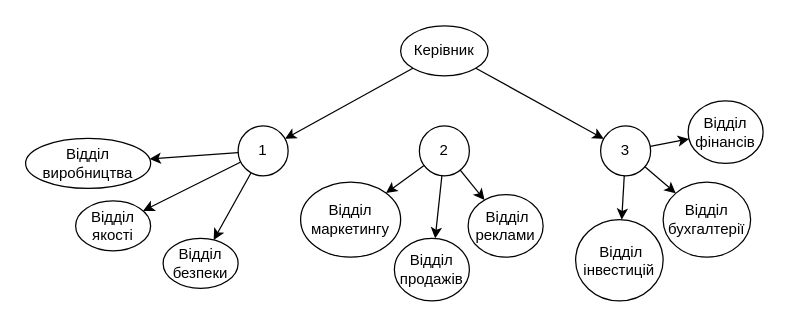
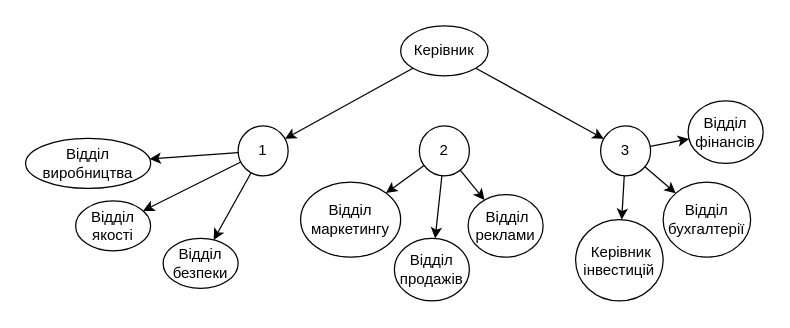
(619, 261) -> (619, 261)
